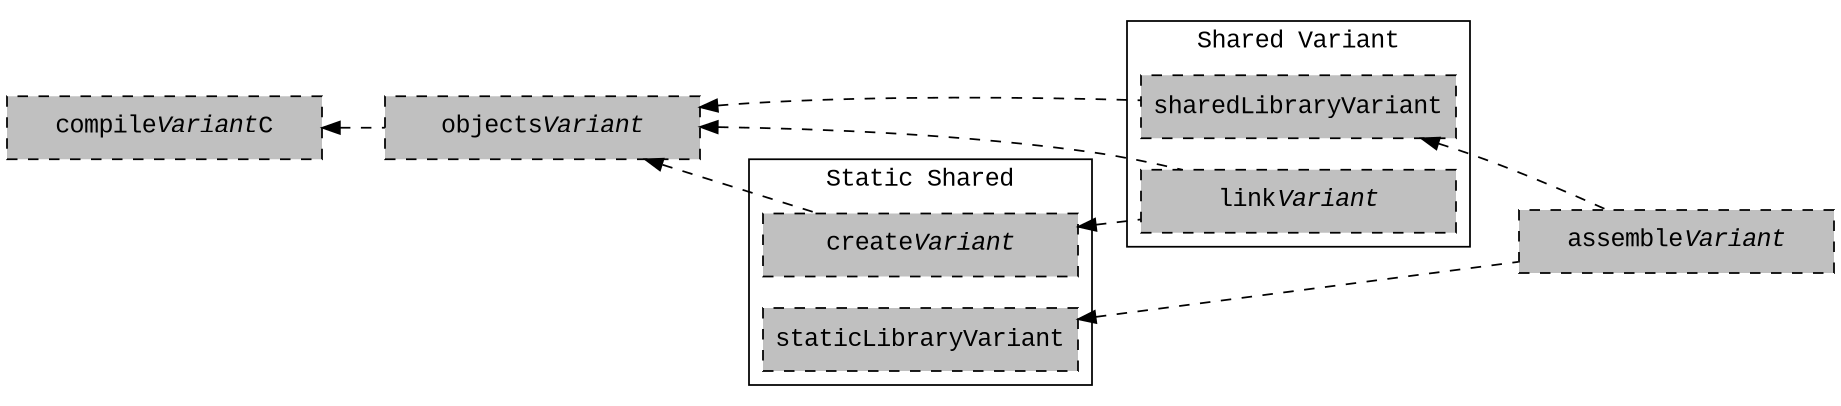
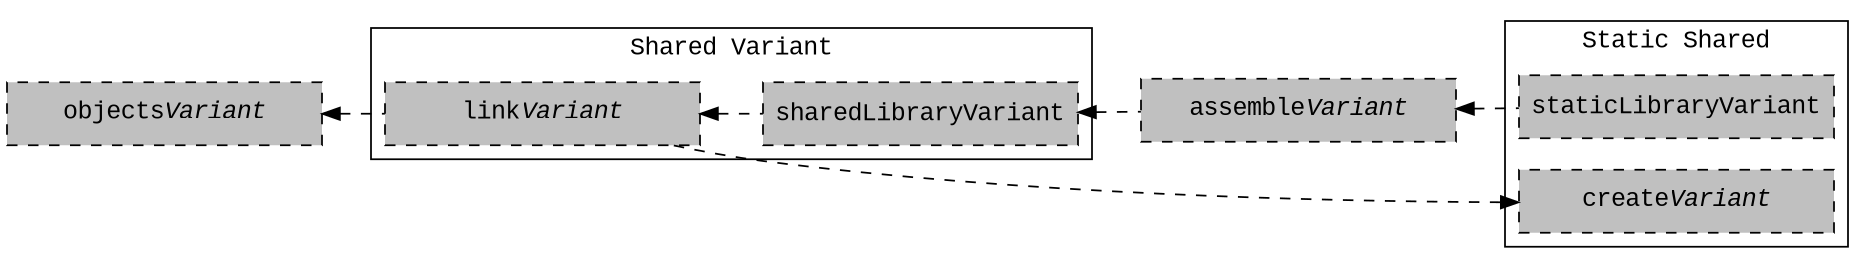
(929, 98) -> (740, 114)
(164, 128) -> none
(736, 188) -> none
(1307, 289) -> (1494, 108)
